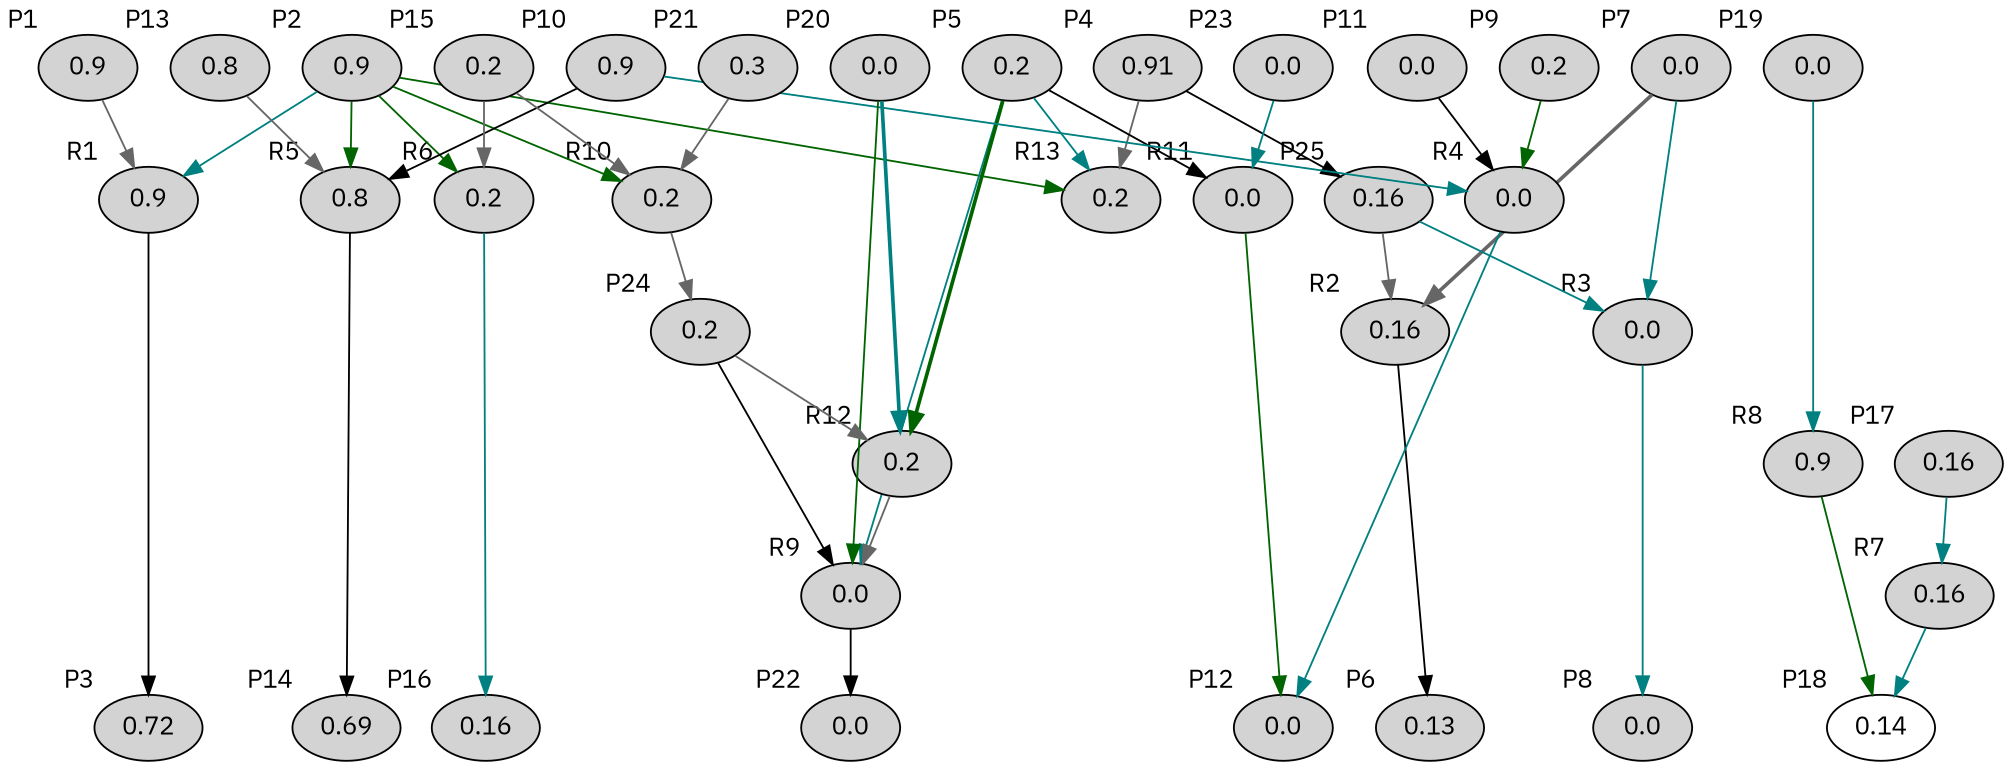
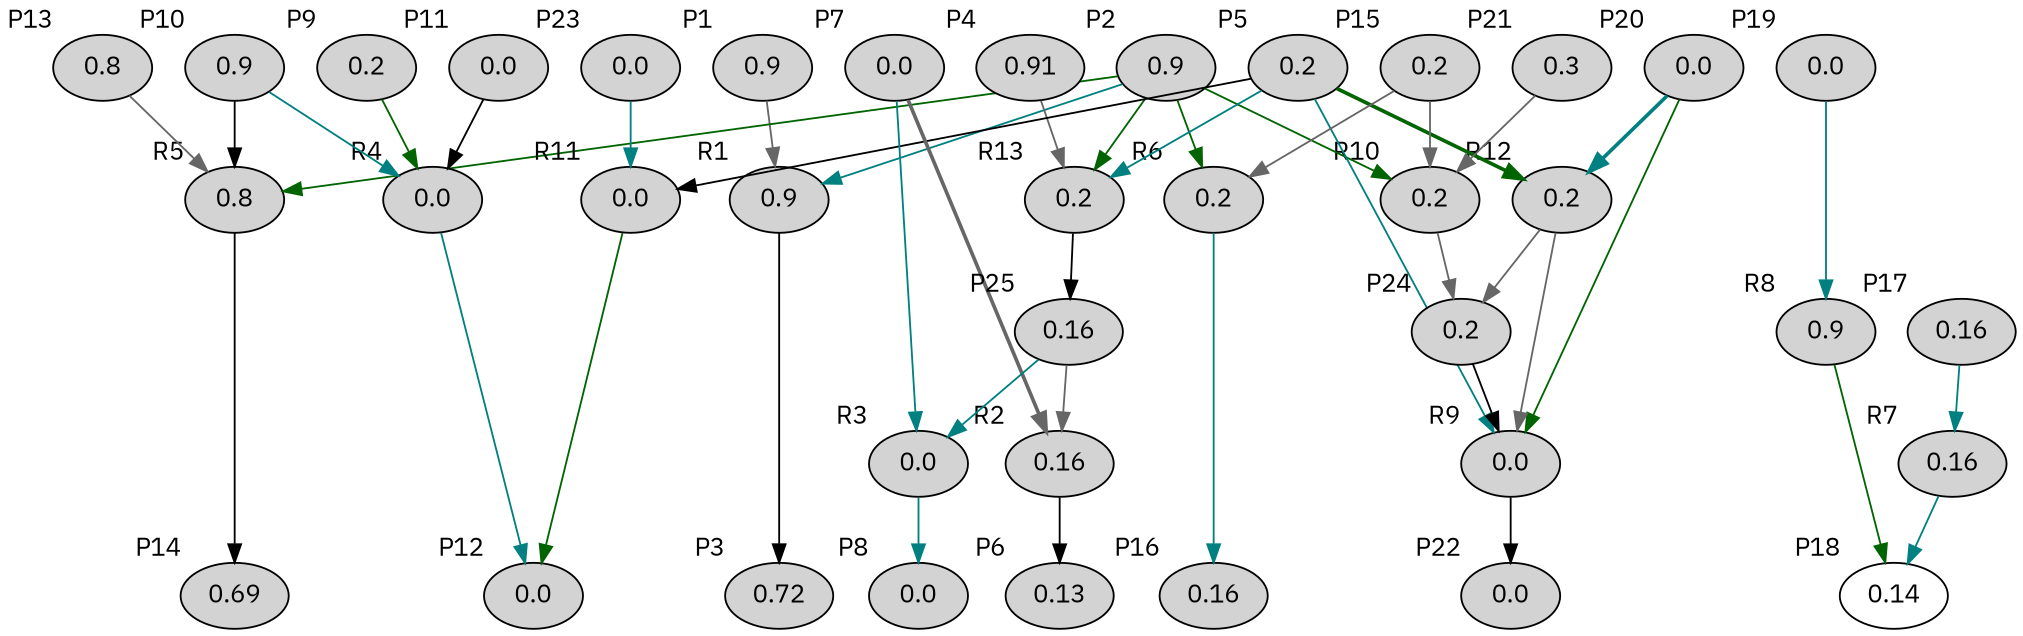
(1251, 127) -> (1072, 257)
(794, 393) -> (1517, 259)
